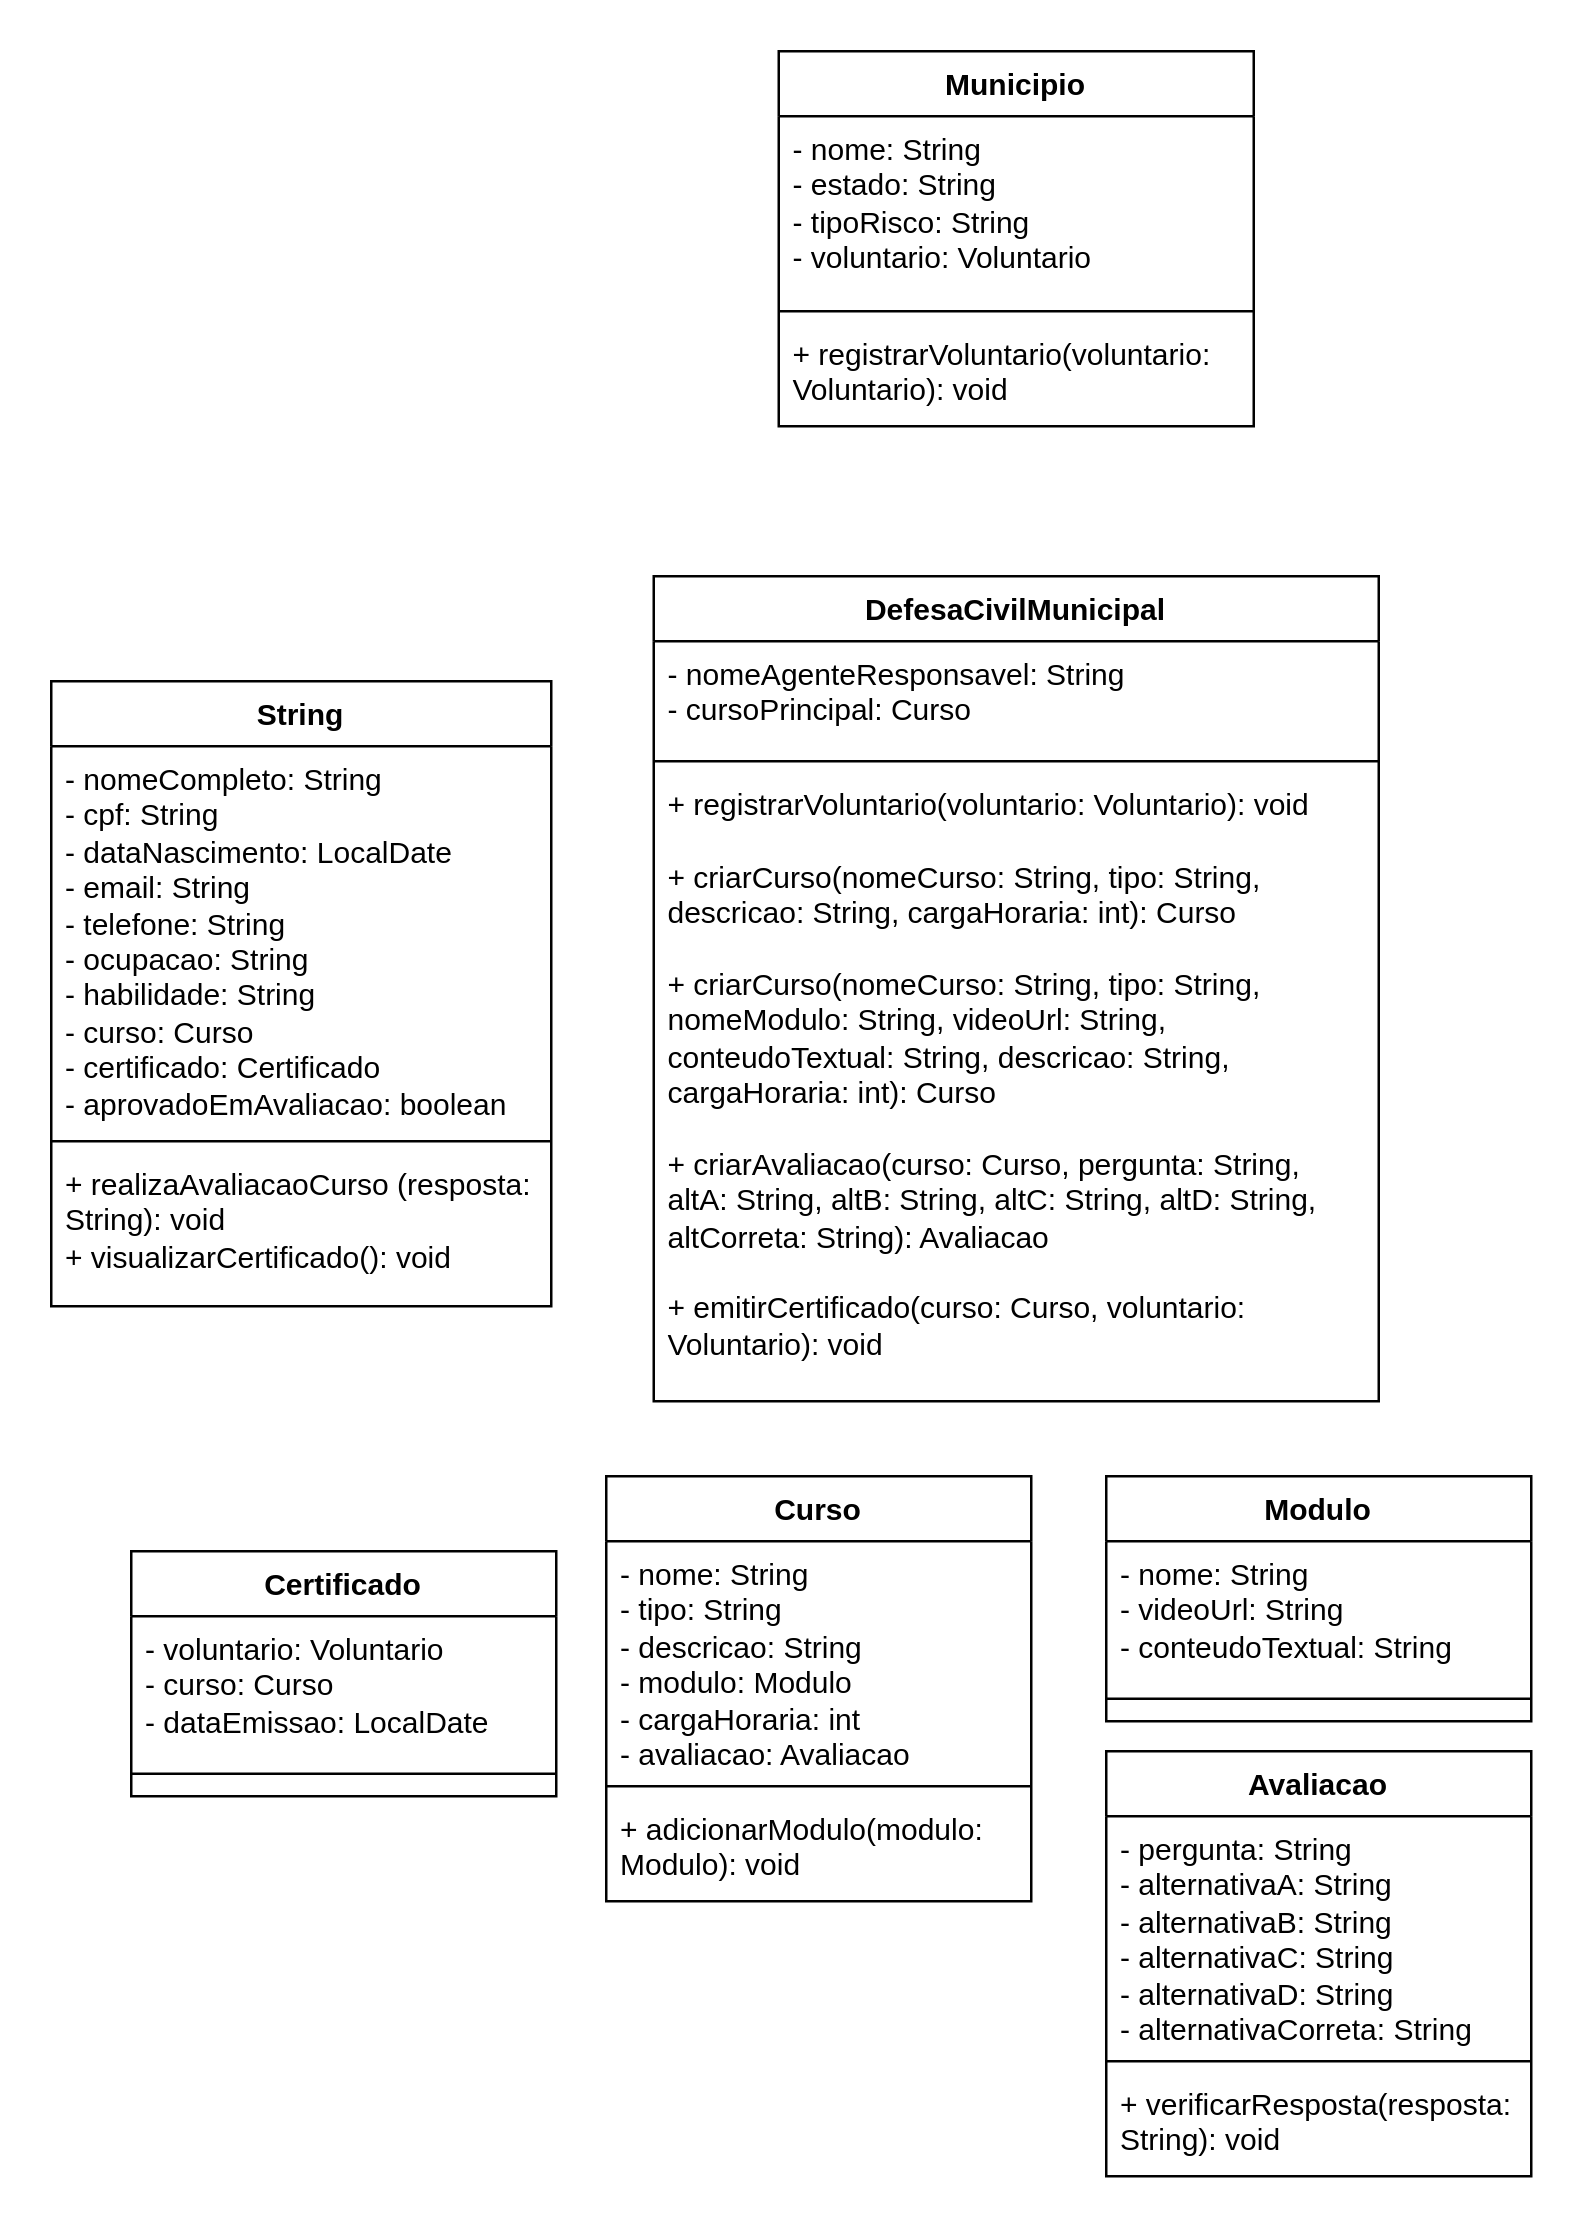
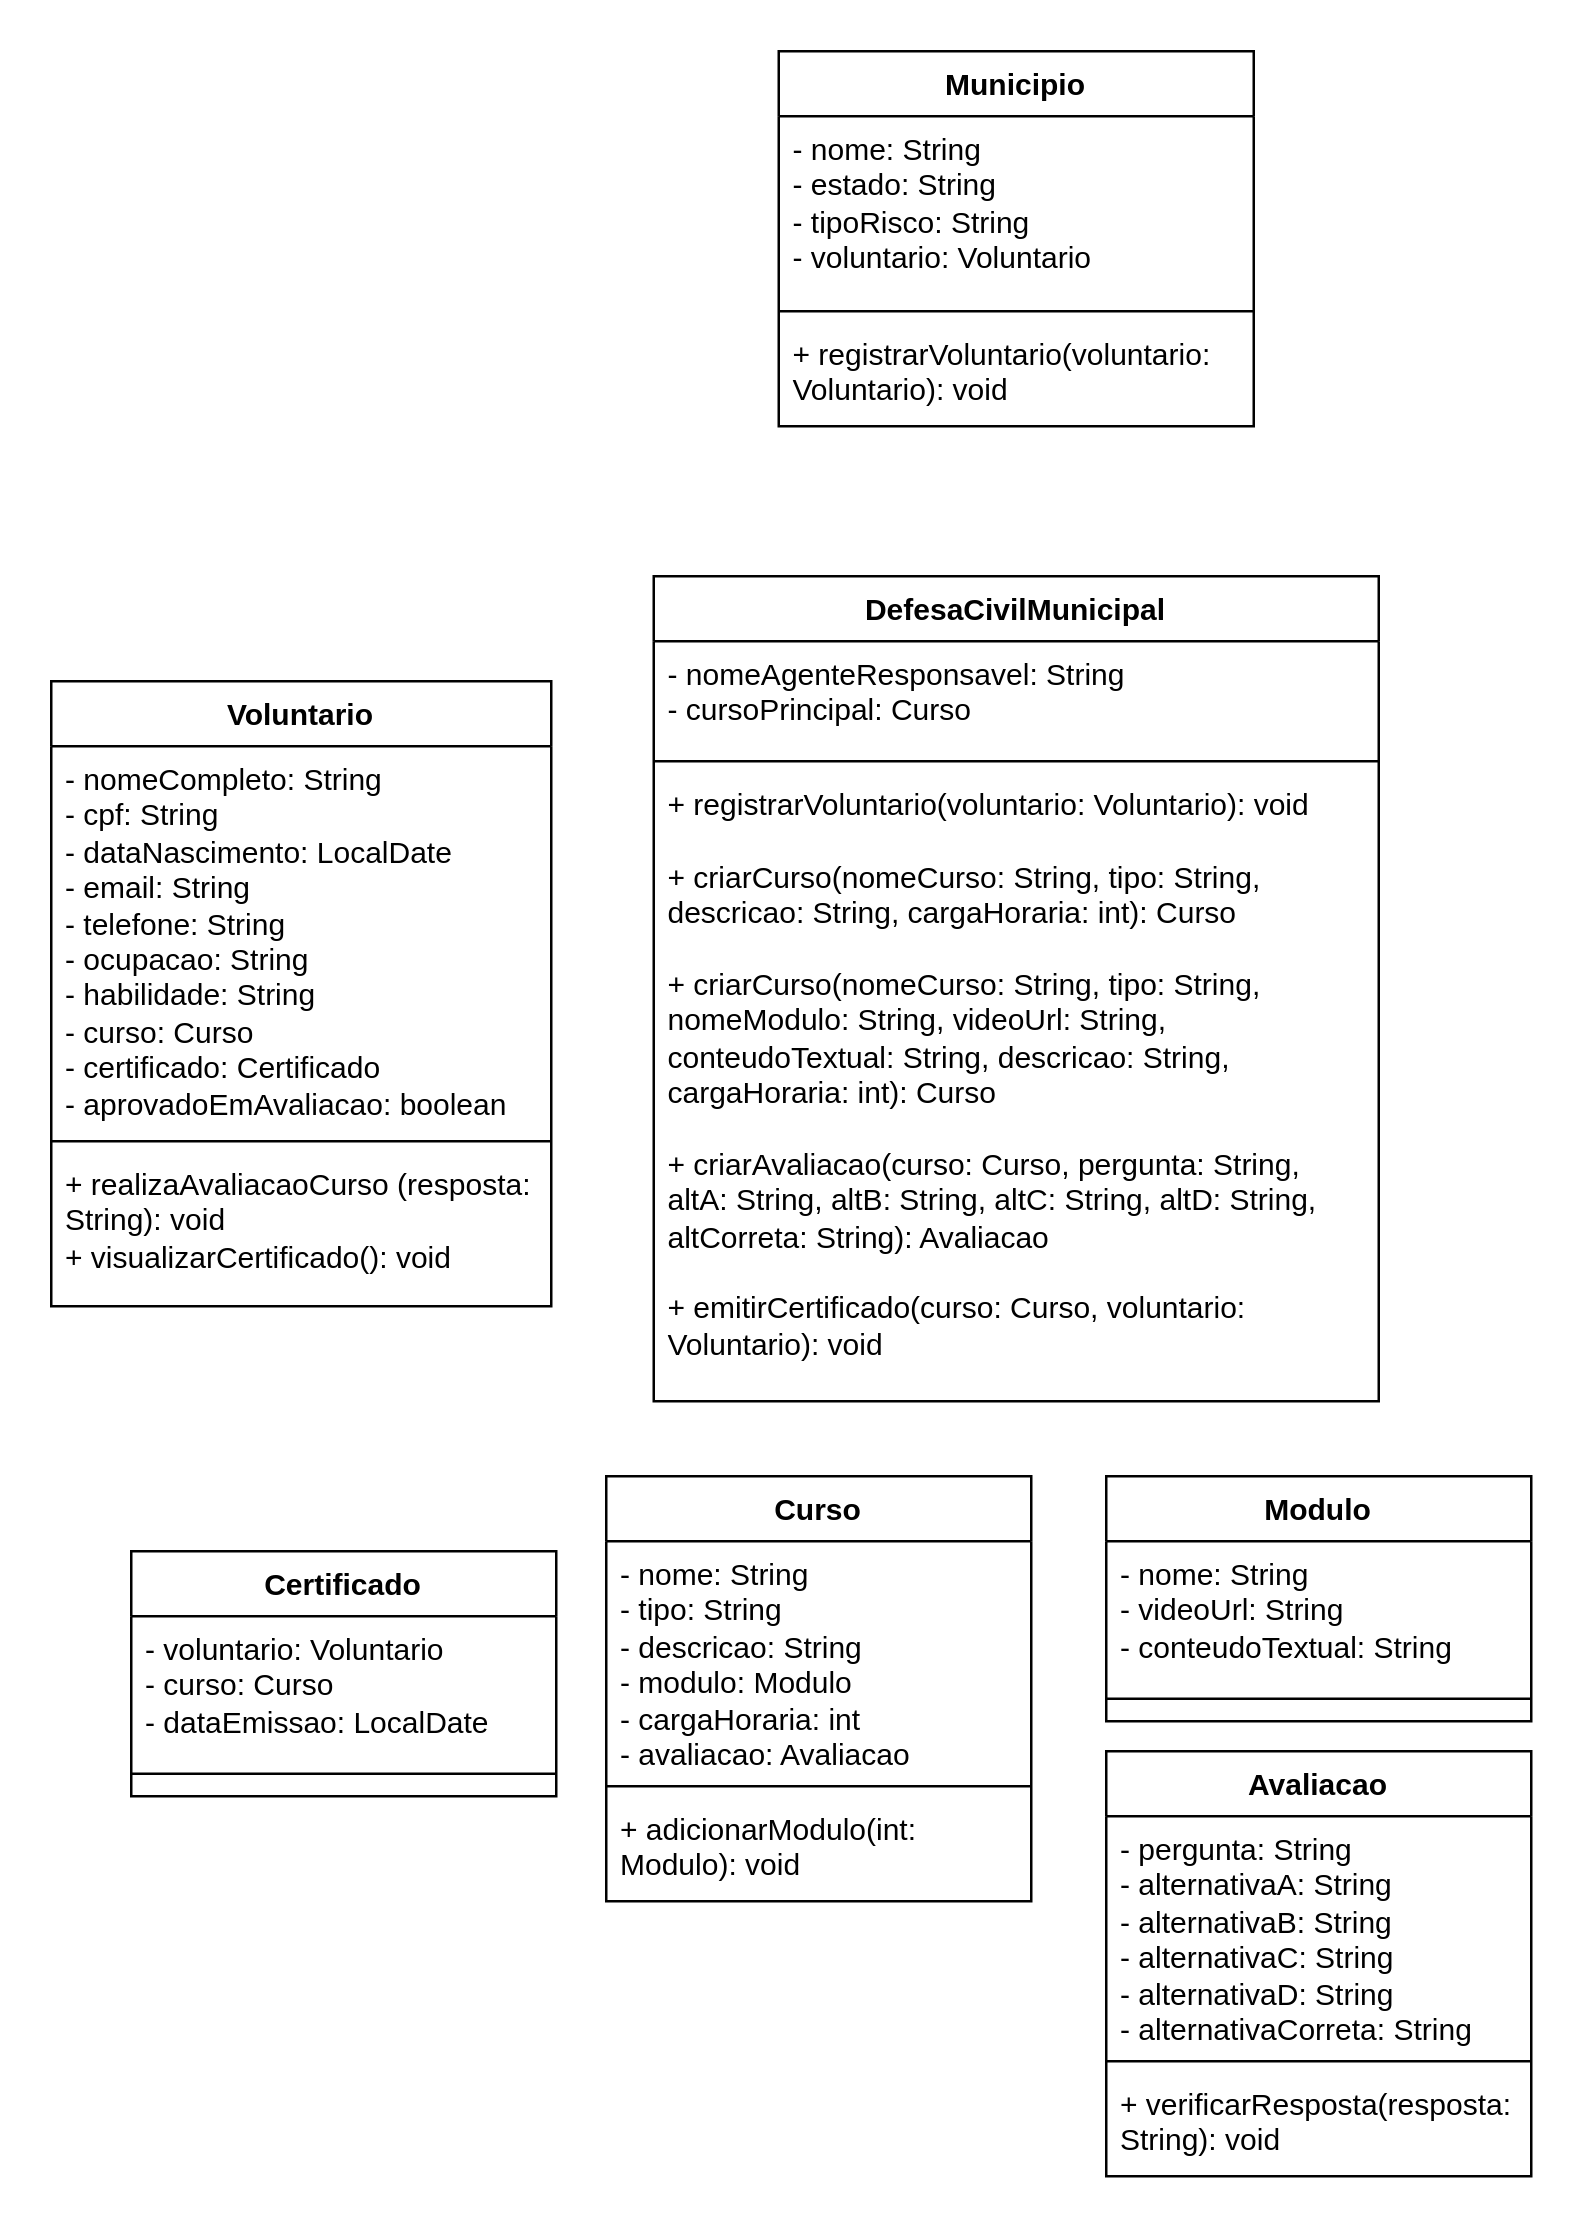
(301, 717) -> (301, 717)
(821, 1850) -> (821, 1850)
